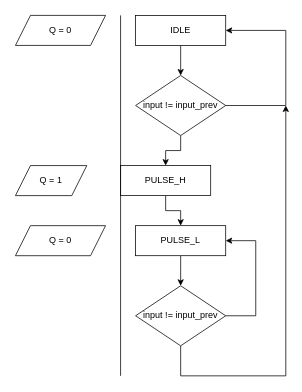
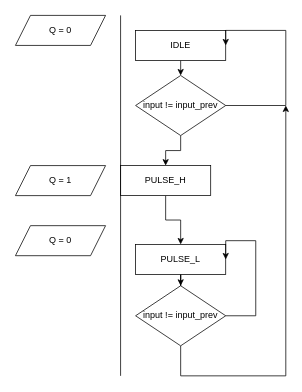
(180, 30) -> (180, 45)
(51, 180) -> (60, 180)
(180, 240) -> (180, 259)
